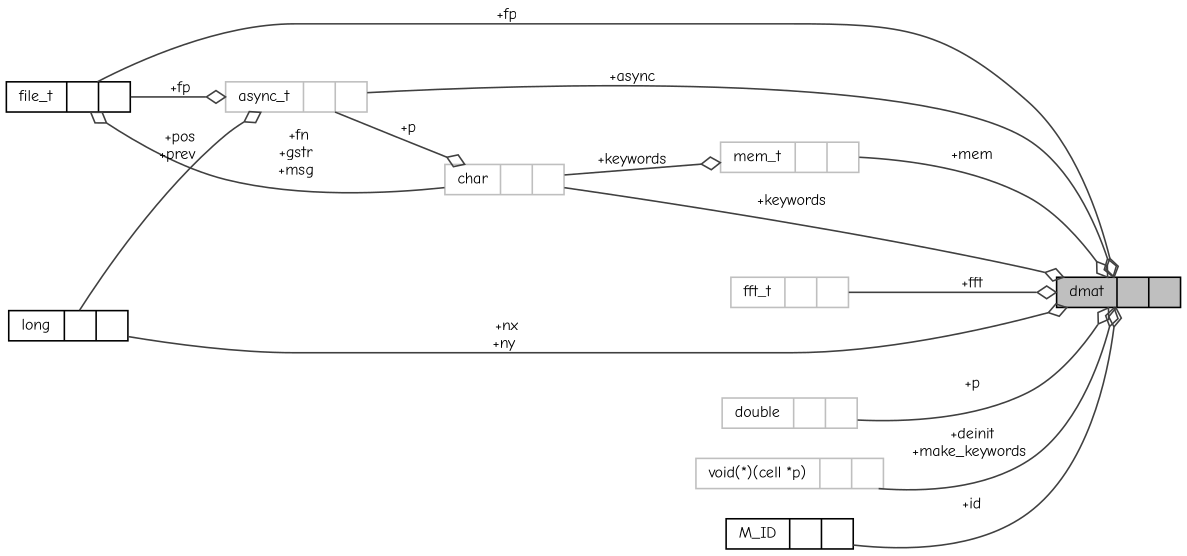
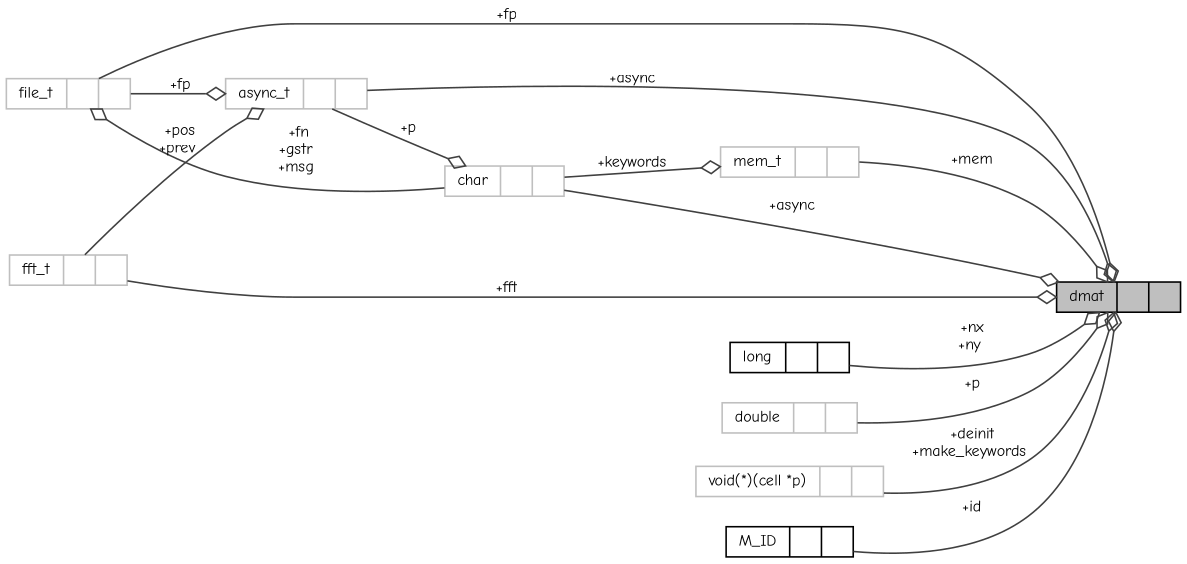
(68, 97) -> (68, 94)
(790, 201) -> (790, 206)
(154, 209) -> (162, 182)
